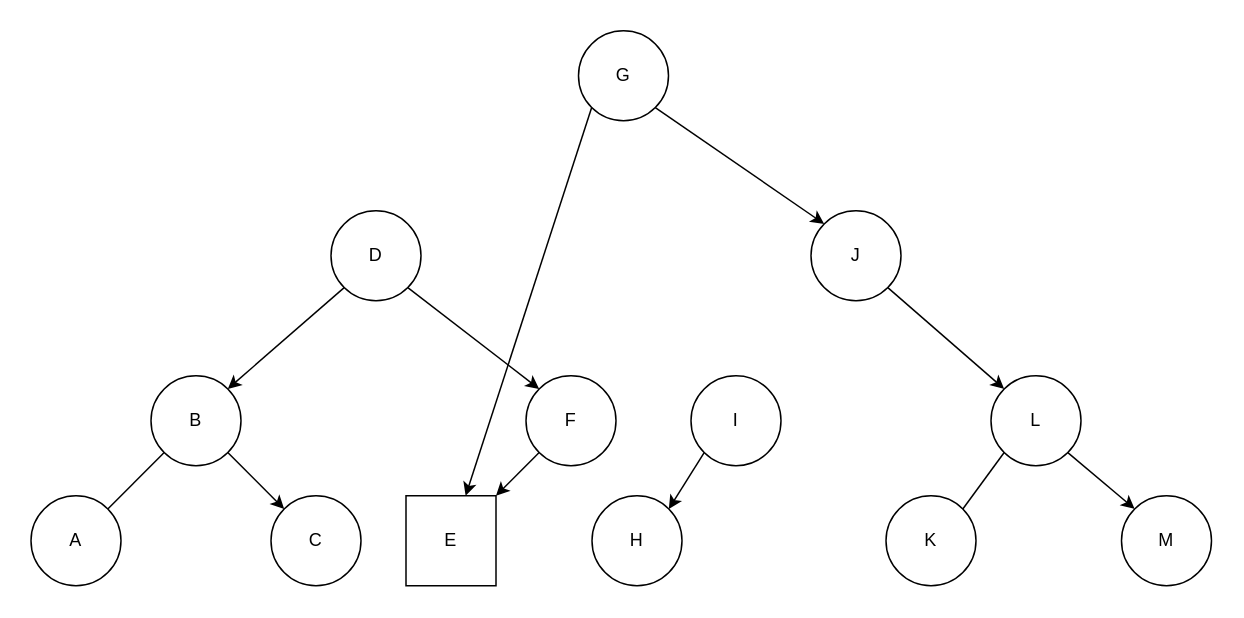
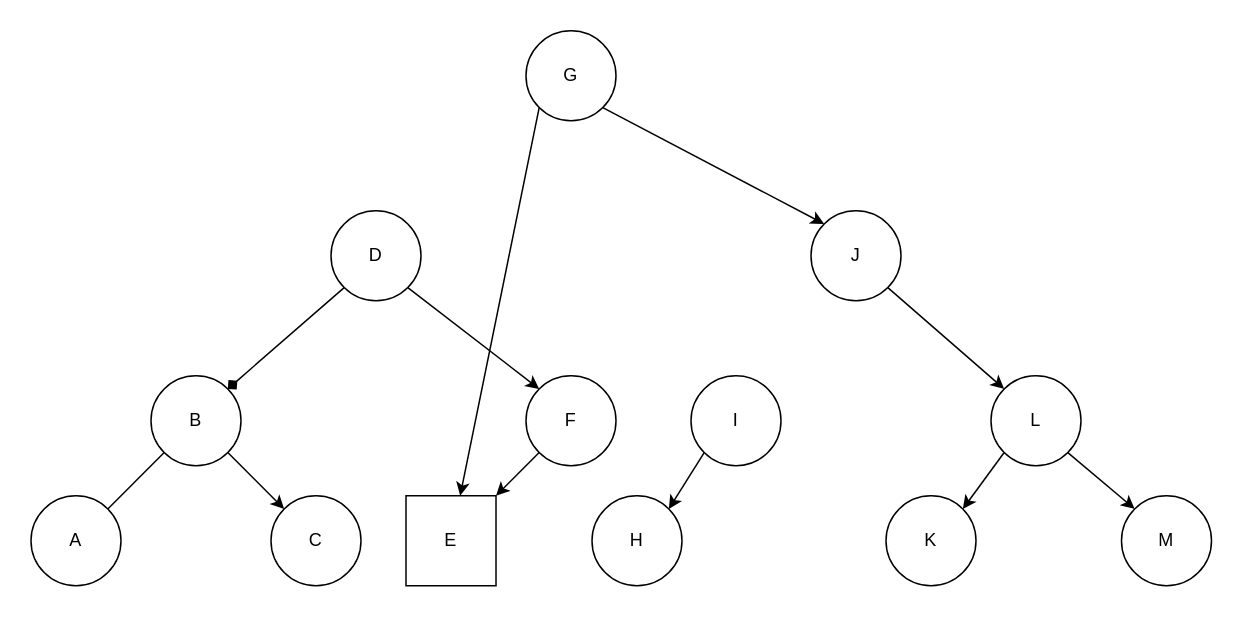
(623, 76) -> (571, 76)
(236, 381) -> (237, 381)
(966, 504) -> (969, 500)
